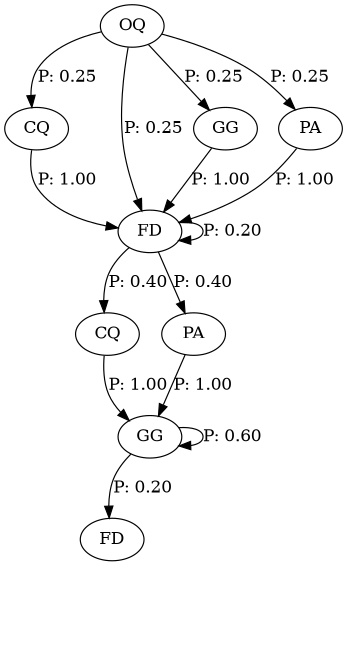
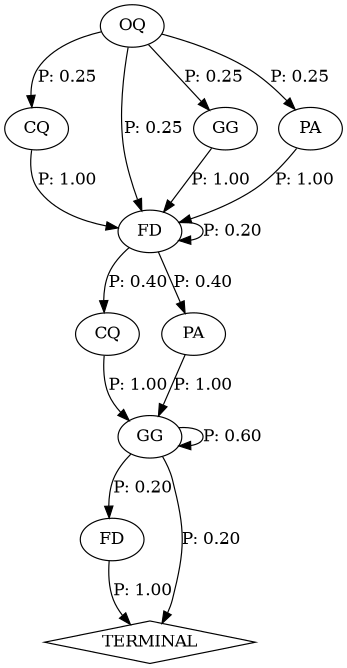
none -> (150, 642)
